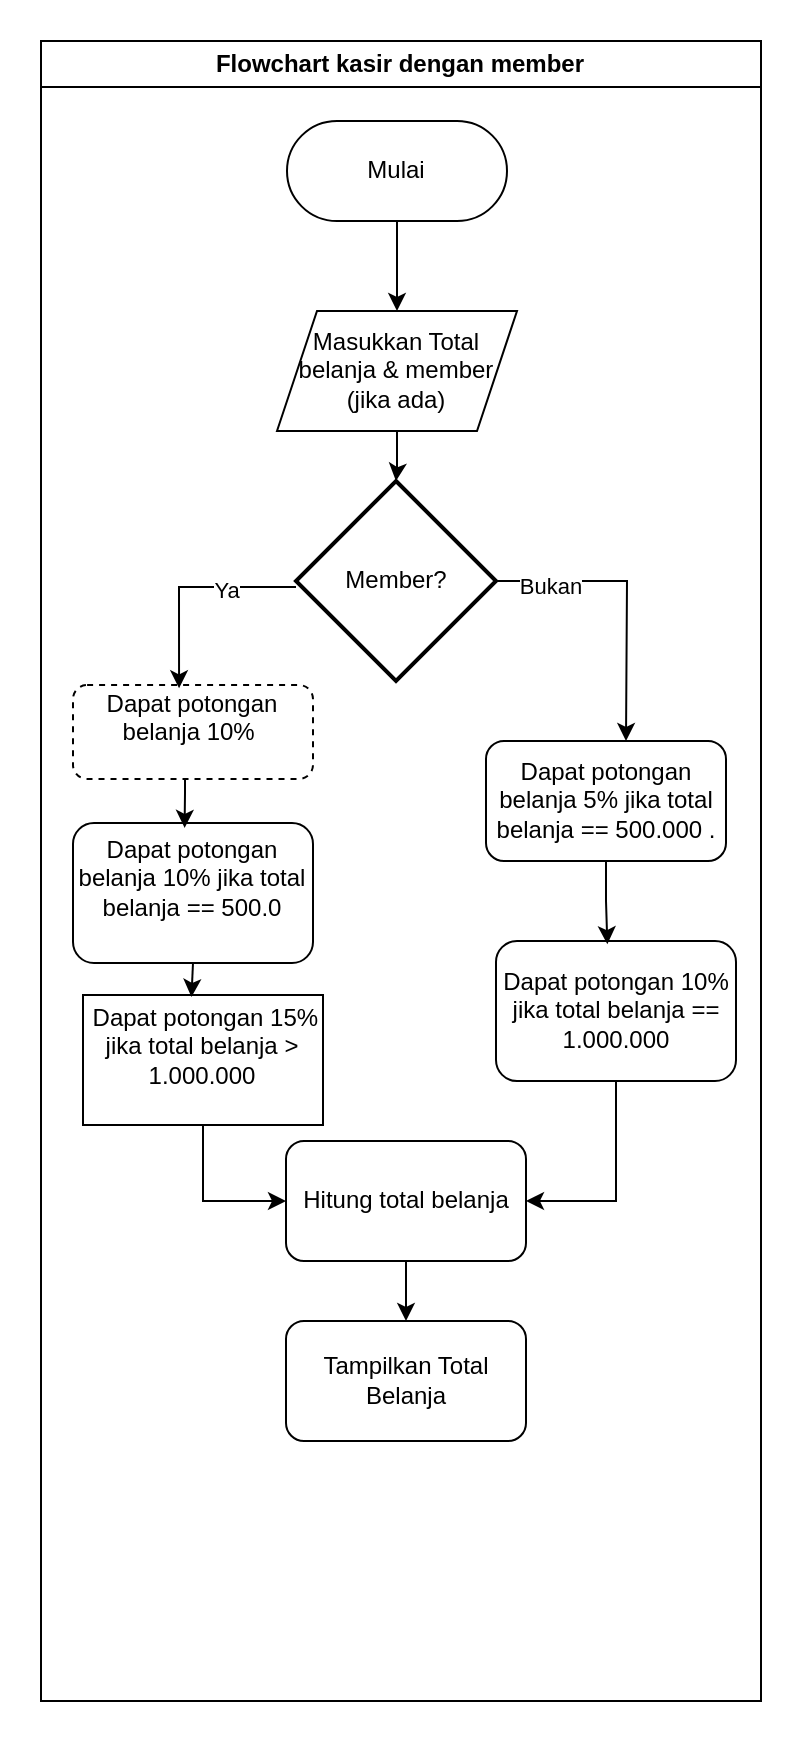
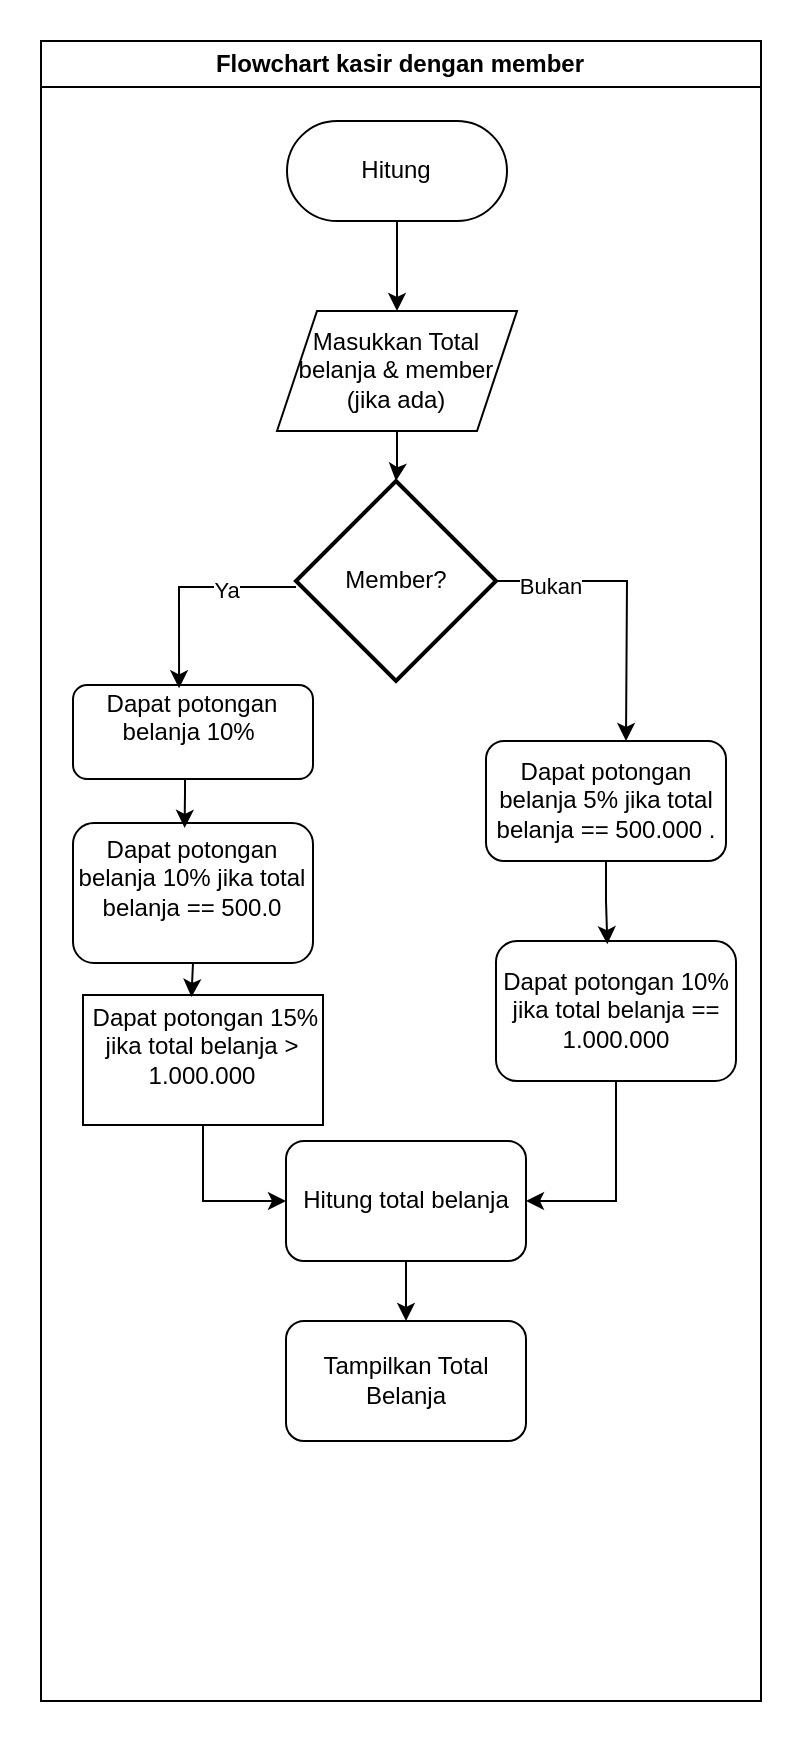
(397, 171) -> (397, 171)
(193, 732) -> (193, 732)
